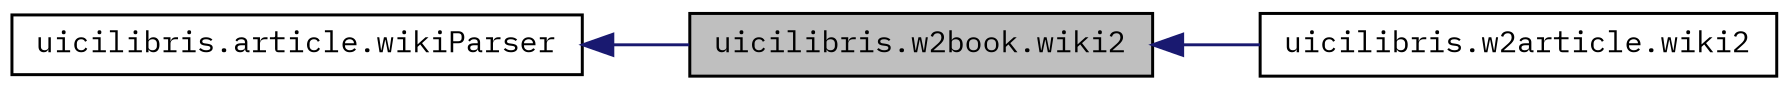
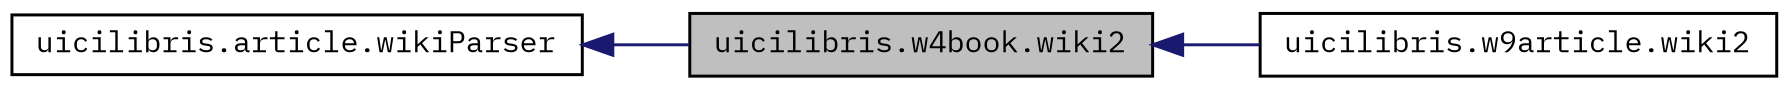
(921, 45) -> (921, 45)
(1518, 45) -> (1518, 45)
